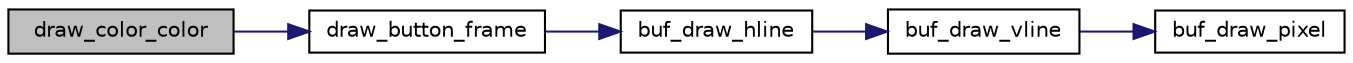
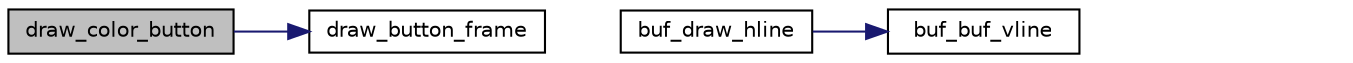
(121, 32) -> (121, 32)
(572, 32) -> none
(984, 32) -> (984, 32)
(1250, 32) -> none
